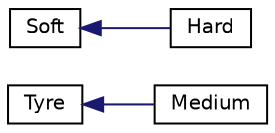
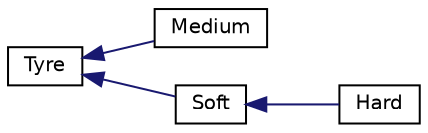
none -> (139, 88)
